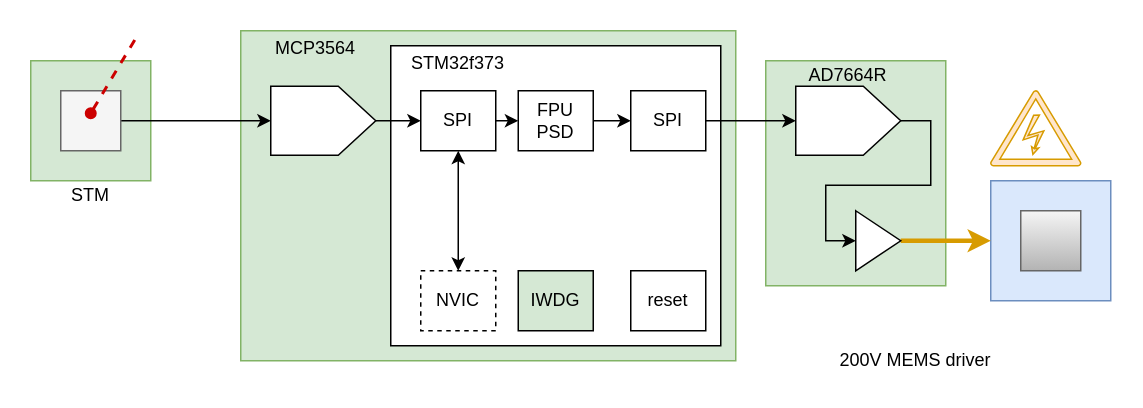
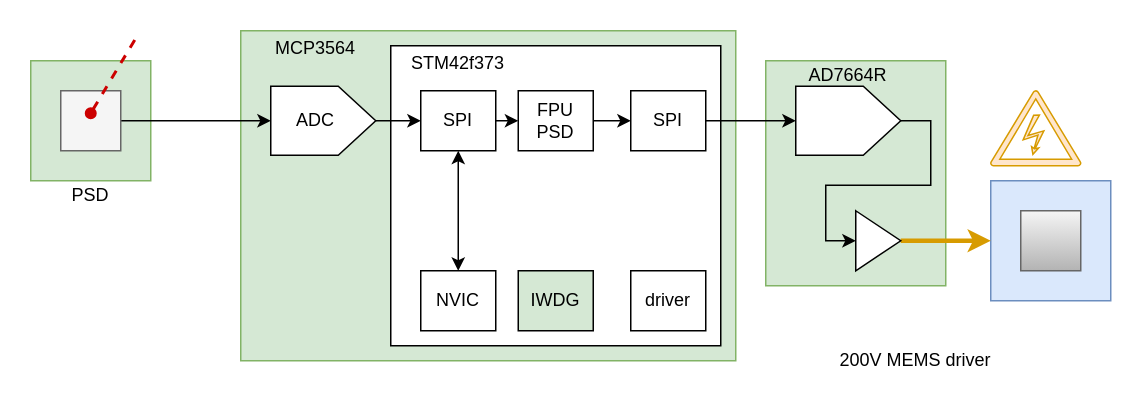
(458, 64) -> (458, 64)
none -> (316, 121)
(91, 196) -> (91, 196)
(458, 301) -> (458, 301)
(668, 301) -> (668, 301)
